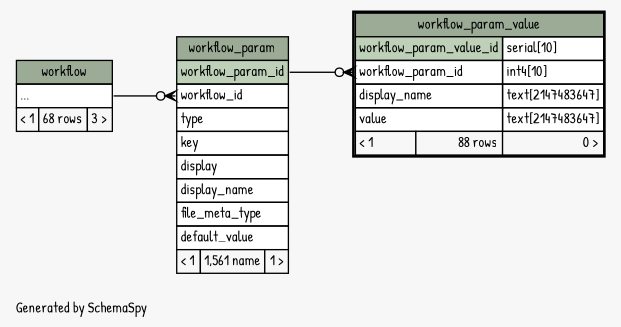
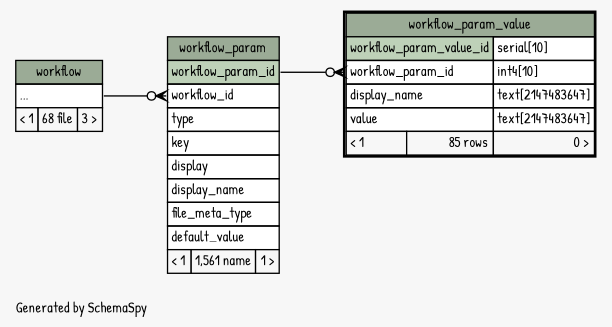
(63, 119) -> (58, 119)
(478, 143) -> (469, 143)
